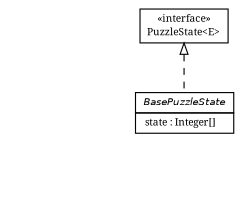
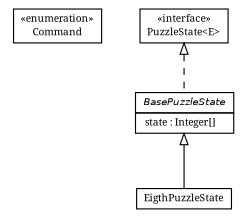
none -> (58, 26)
none -> (184, 199)
